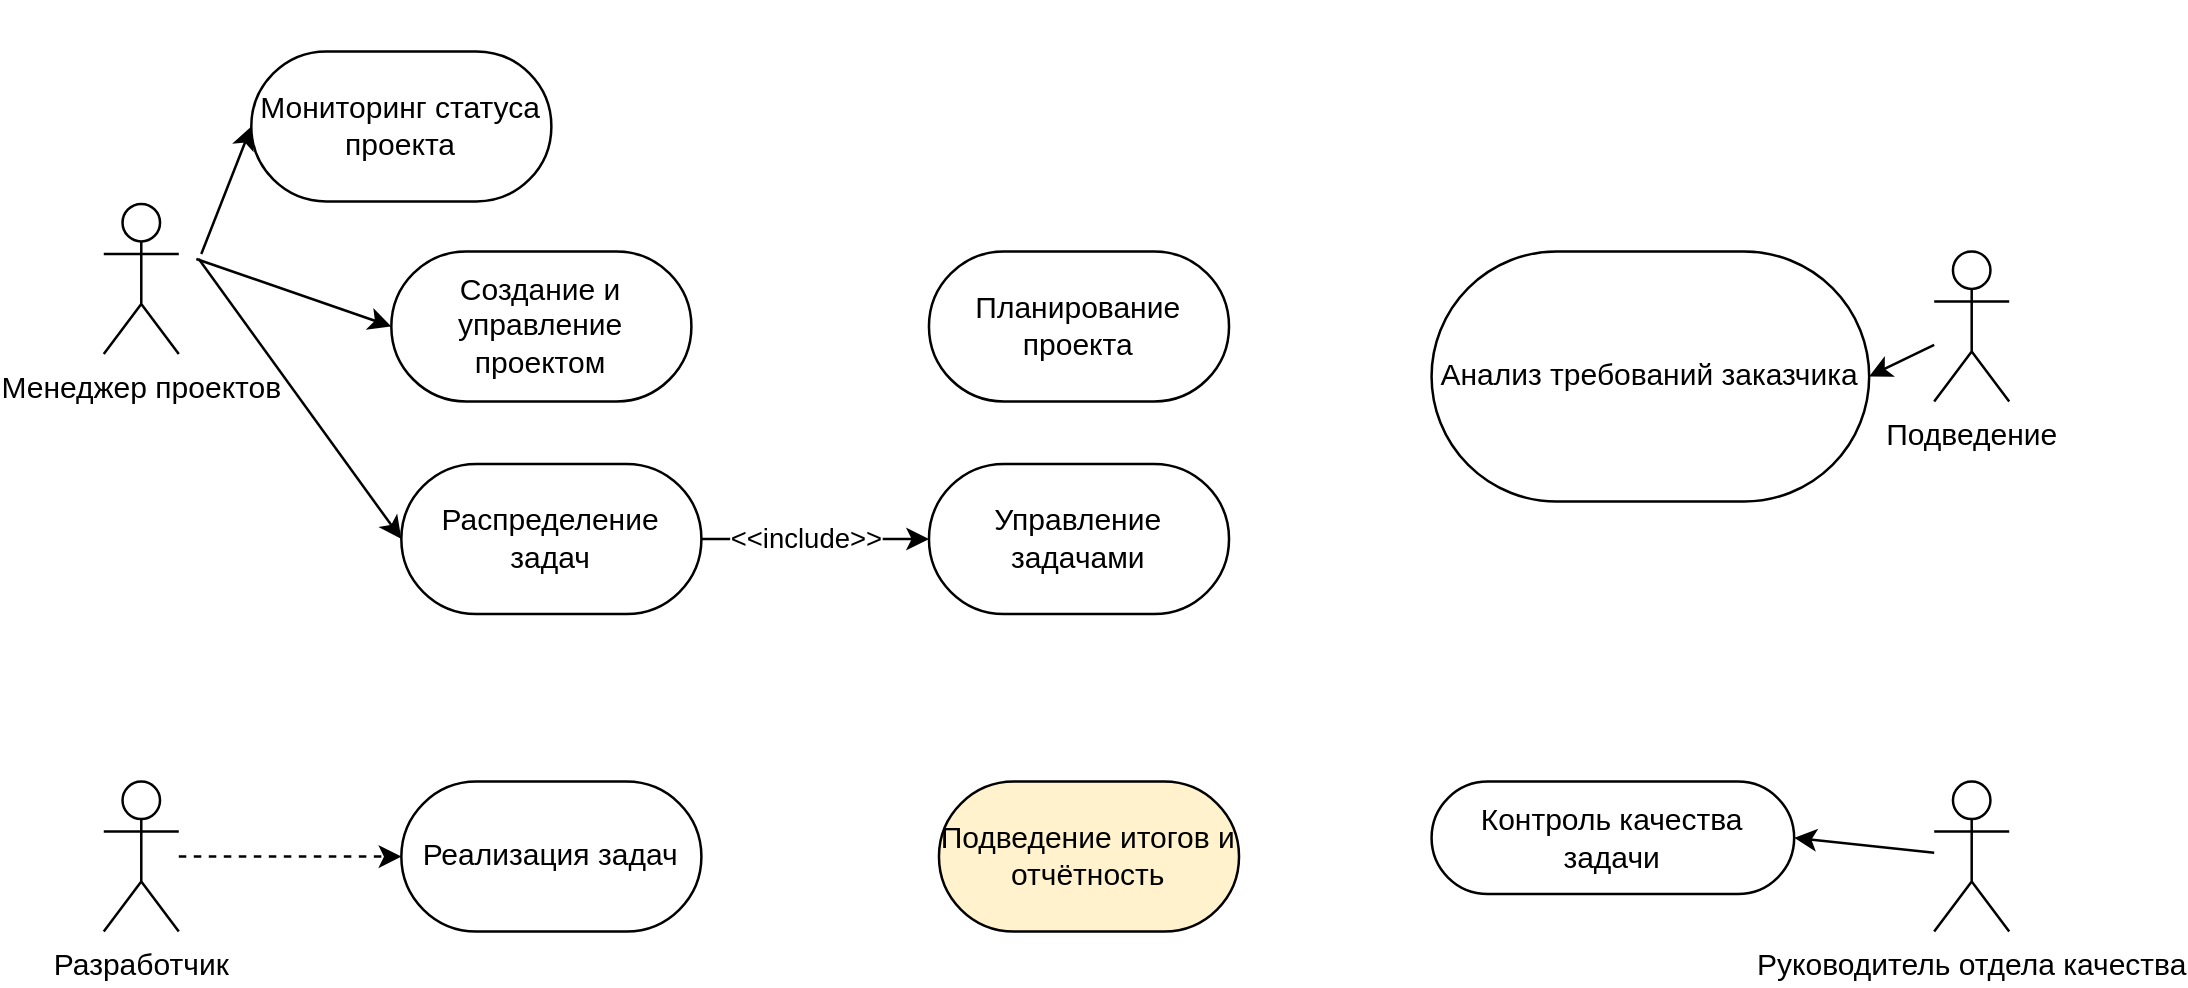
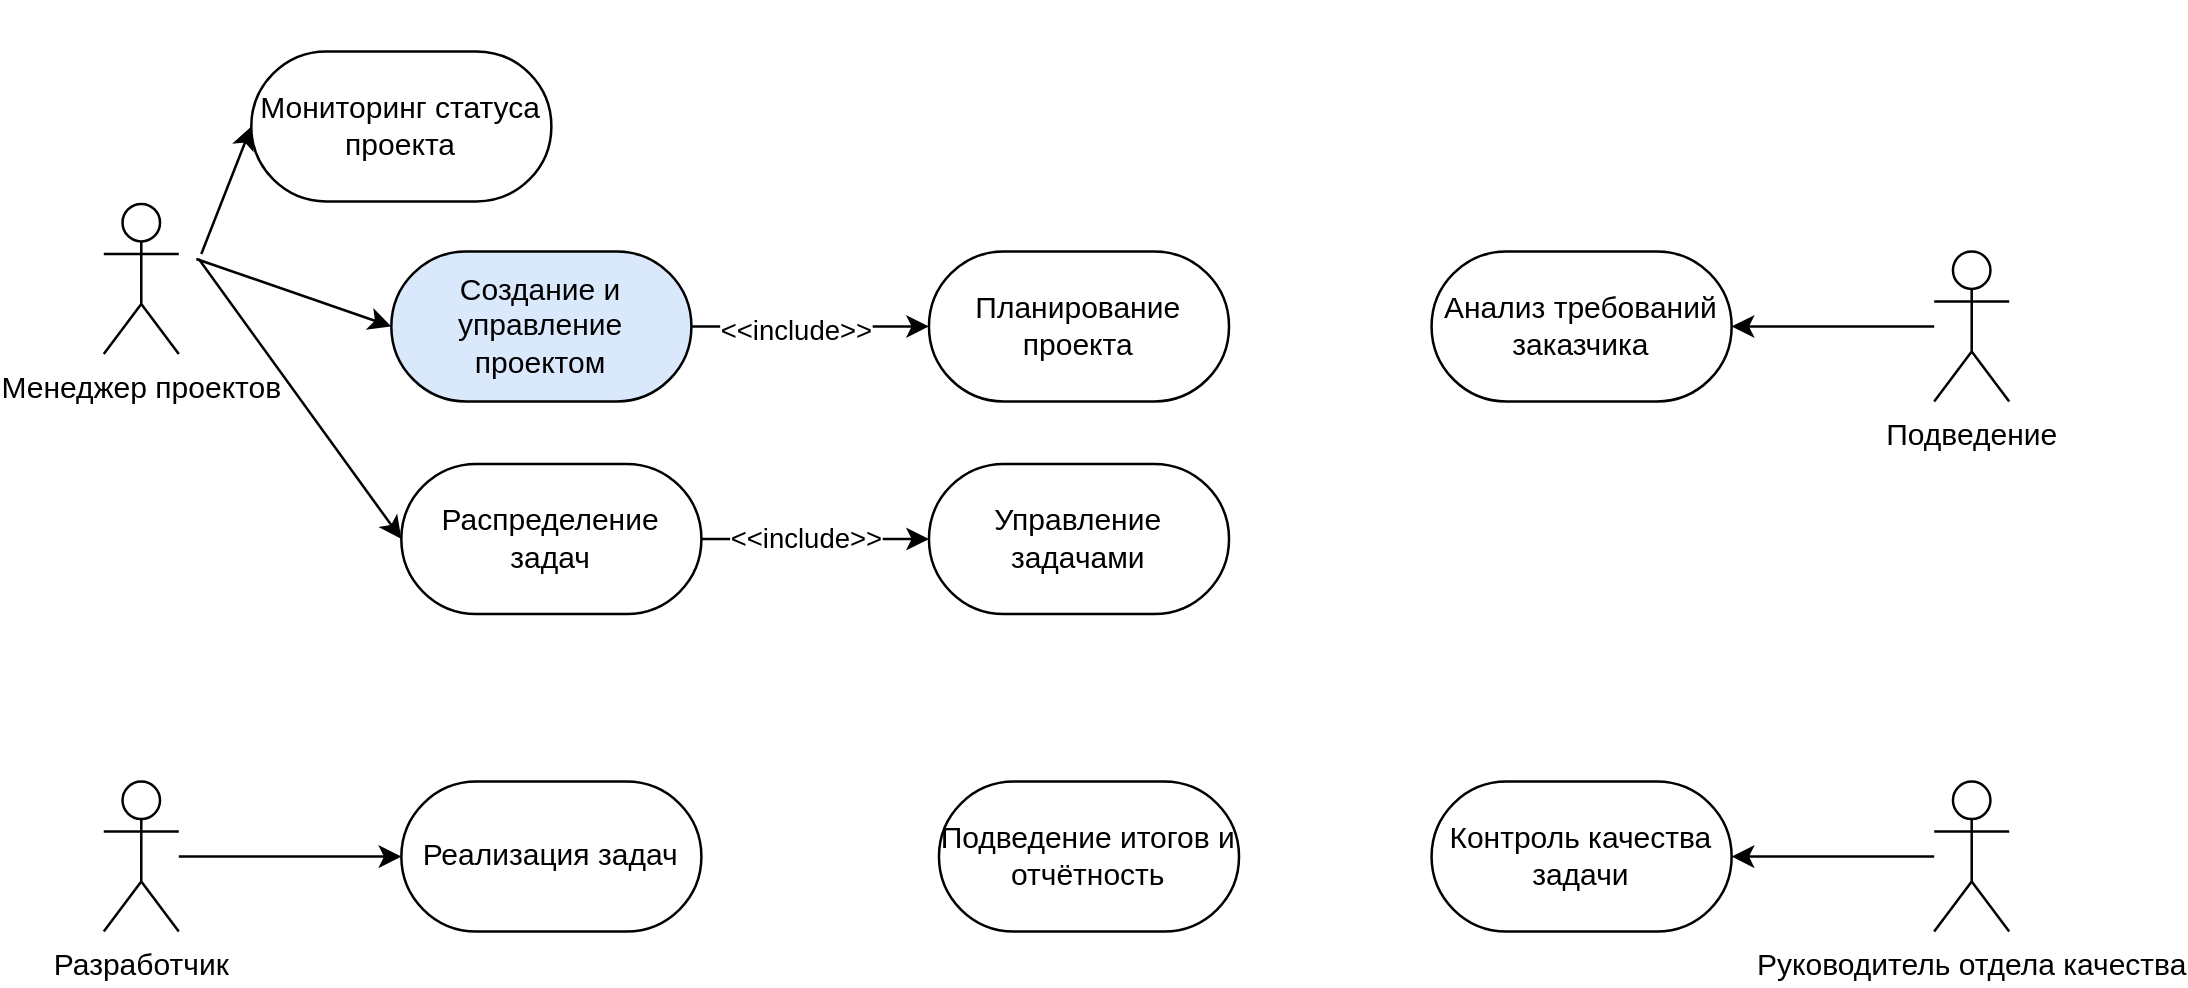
(541, 326) -> (541, 326)
none -> (803, 326)
(1650, 376) -> (1581, 326)
(1613, 838) -> (1581, 856)
(284, 856) -> (284, 856)
(1089, 856) -> (1089, 856)
